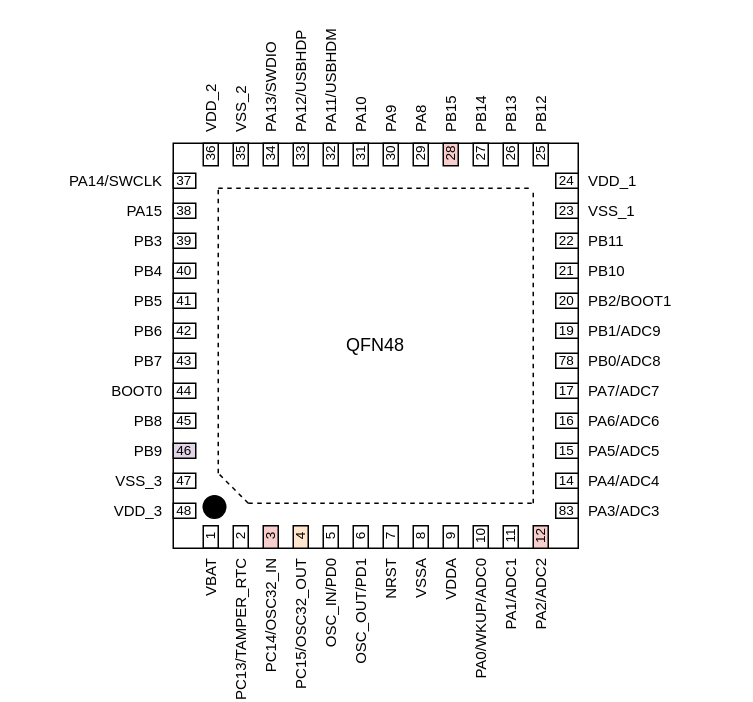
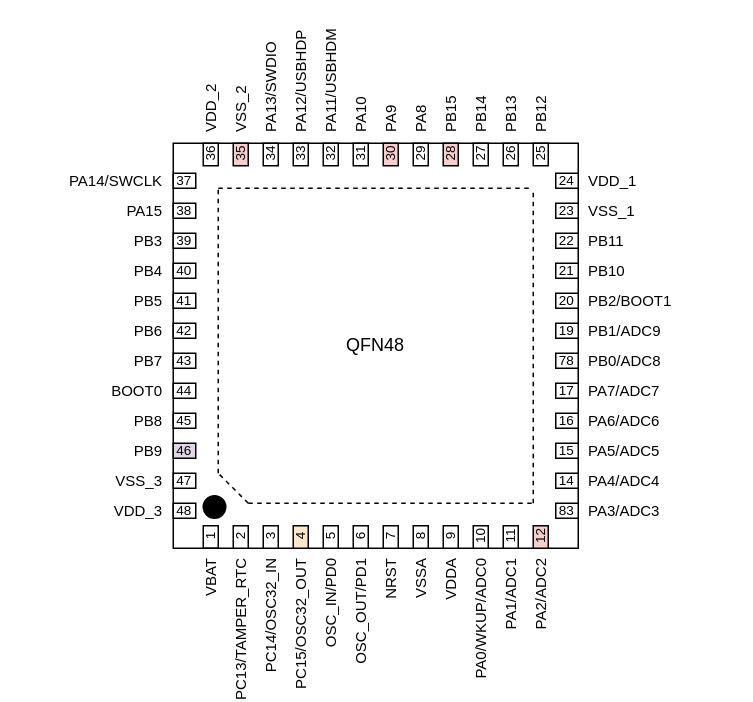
(241, 155) -> (241, 155)
(391, 155) -> (391, 155)
(271, 537) -> (271, 537)
